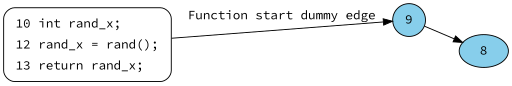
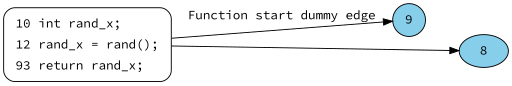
(439, 32) -> (311, 48)
(23, 66) -> (23, 66)
